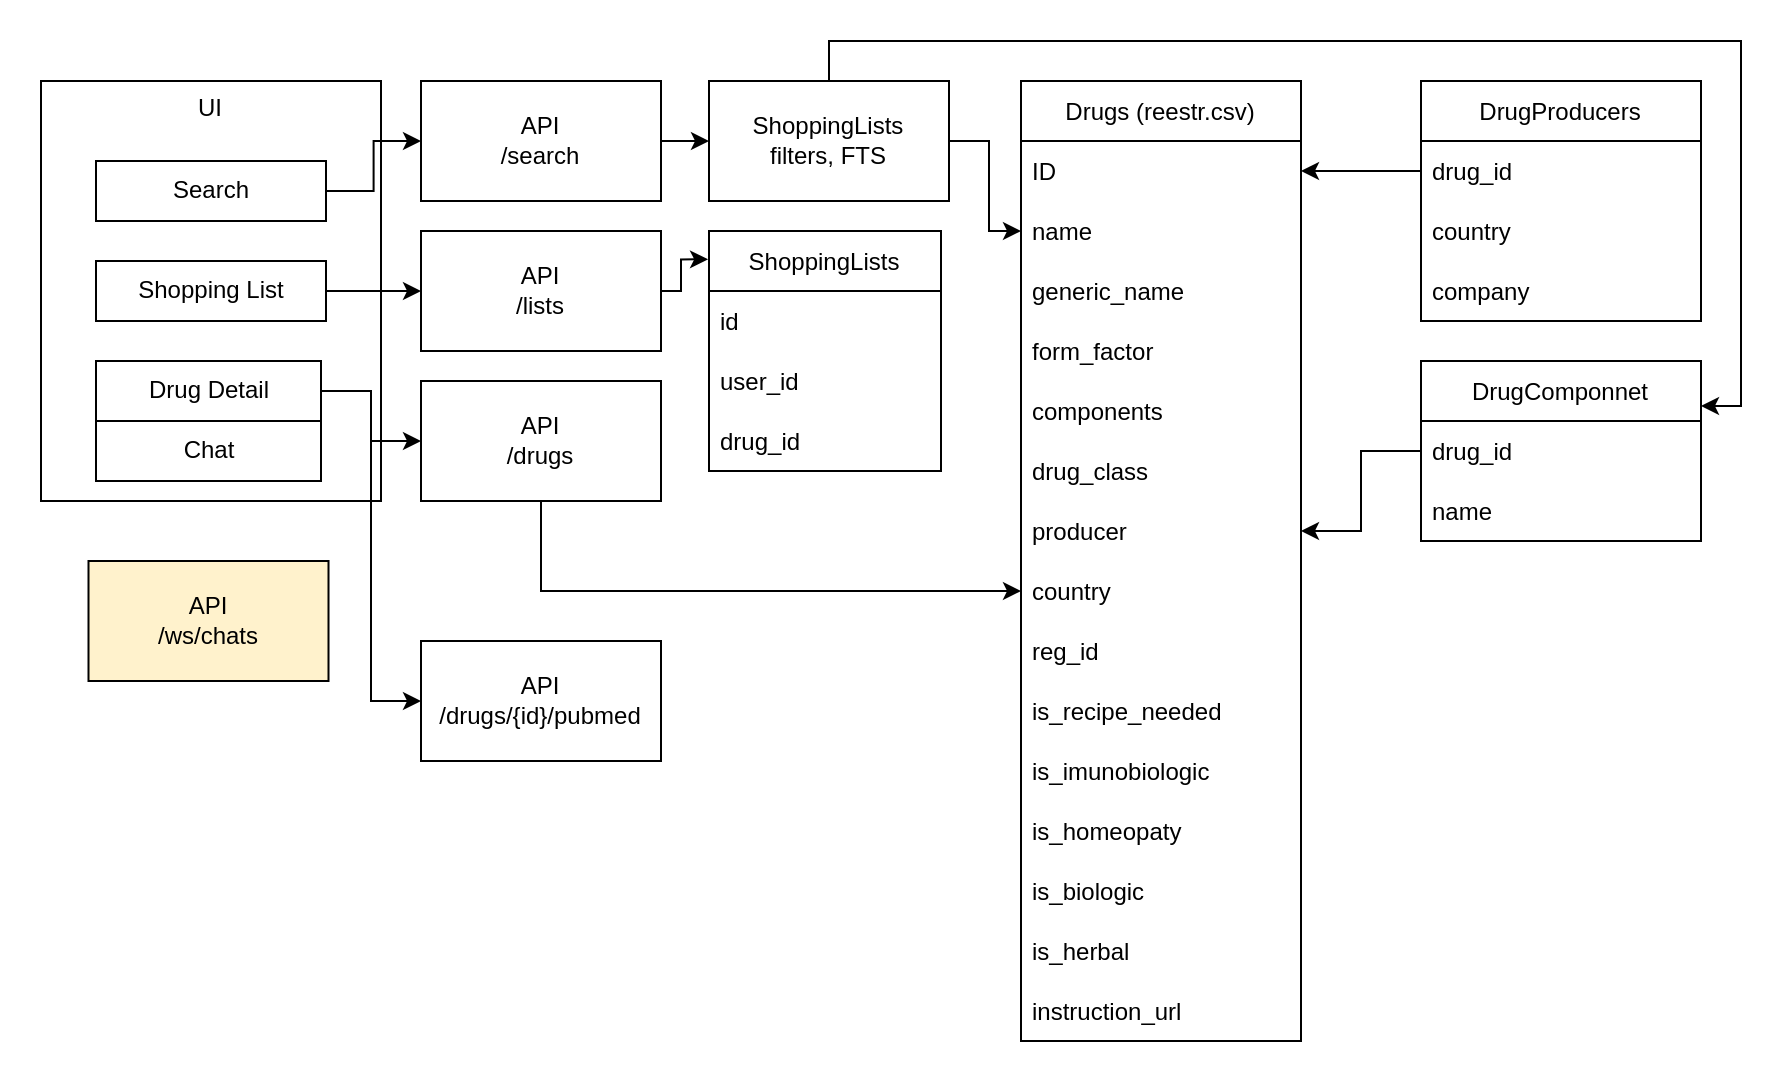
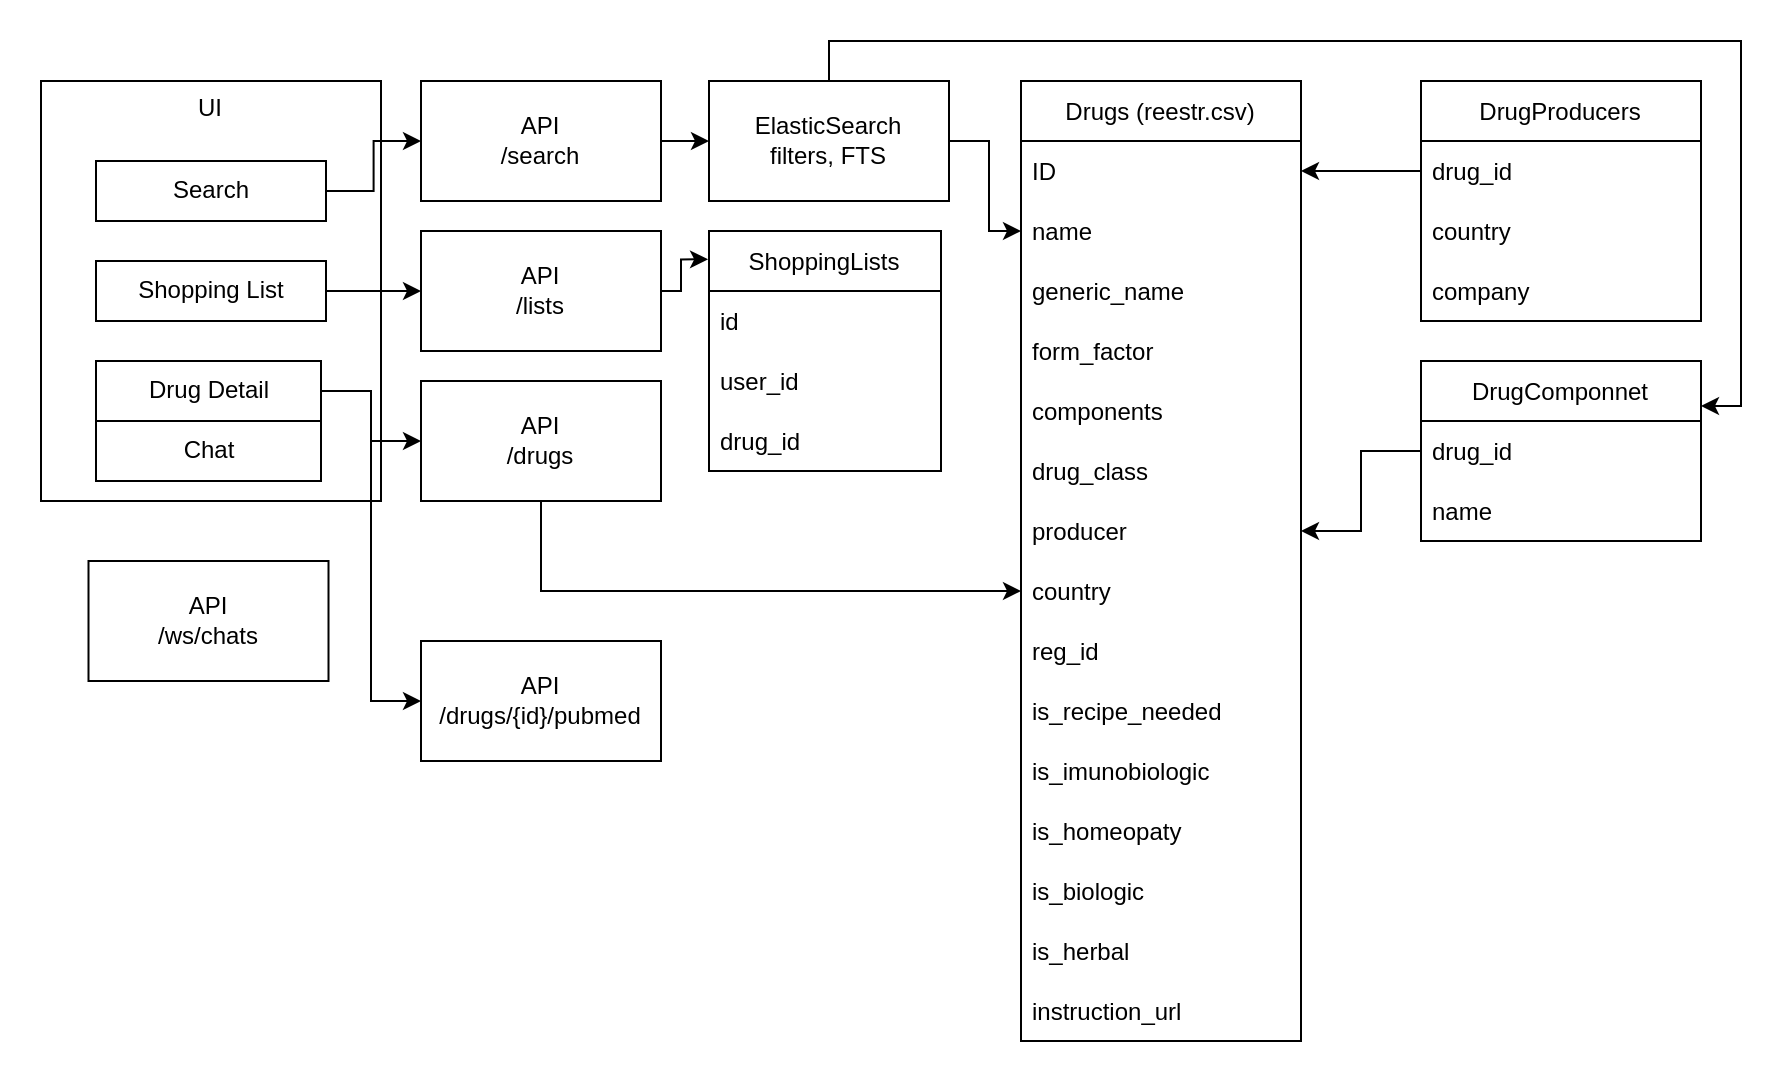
(829, 141) -> (829, 141)
(209, 621) -> (209, 621)
